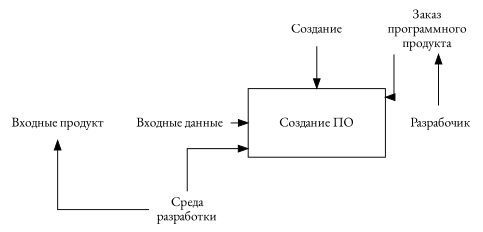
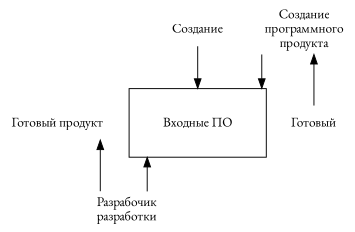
(427, 29) -> (304, 29)
(58, 123) -> (58, 123)
(180, 123) -> none
(317, 123) -> (198, 123)
(441, 123) -> (314, 123)
(187, 210) -> (127, 210)
